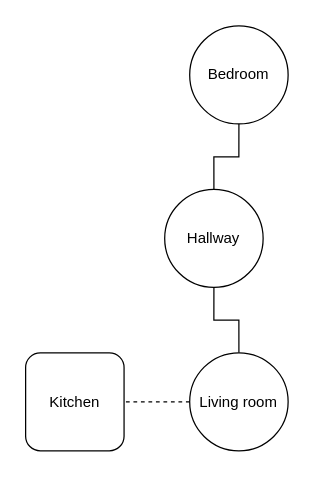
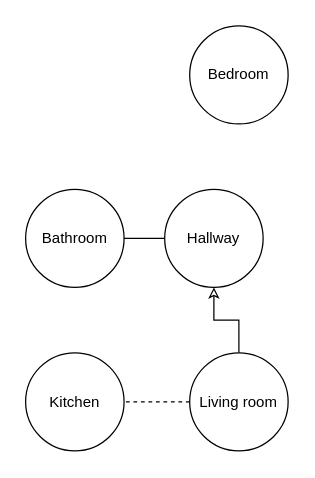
(226, 157) -> none
none -> (75, 238)
none -> (144, 238)
(214, 293) -> (214, 297)
(75, 402) -> (75, 402)
